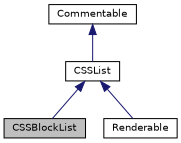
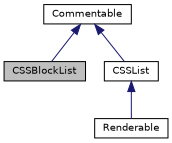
(65, 104) -> (63, 47)
